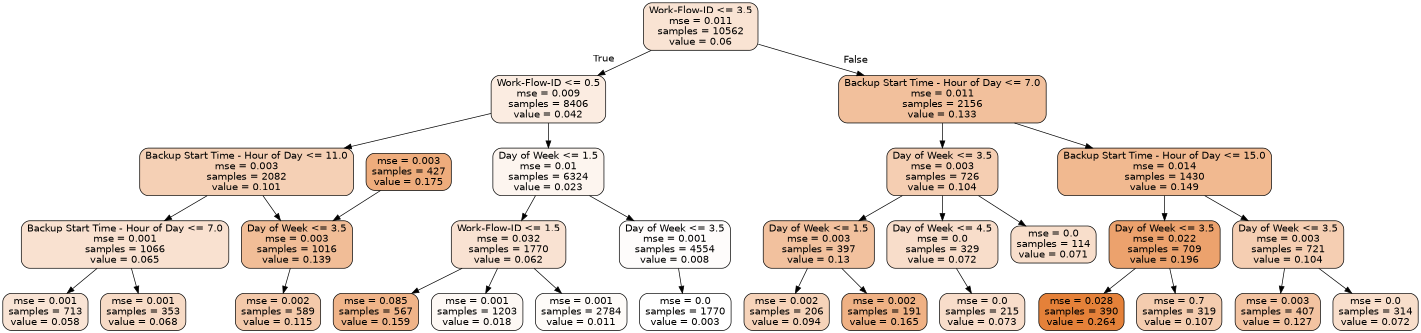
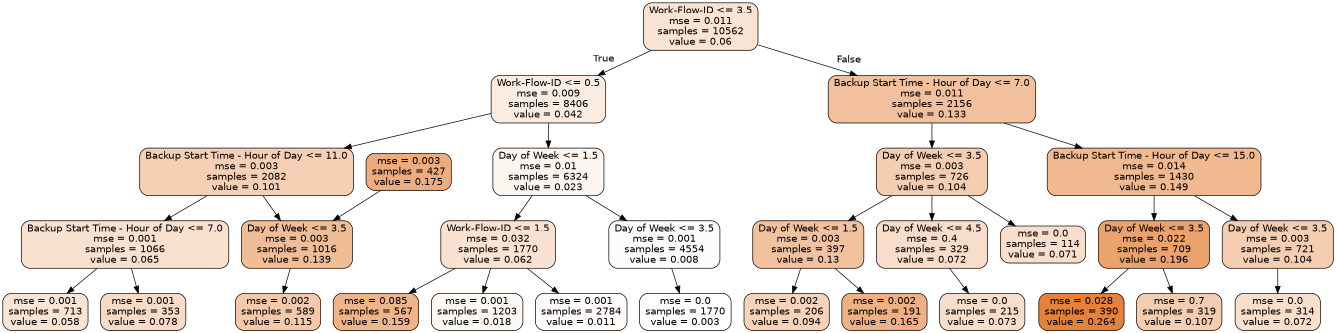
(942, 245) -> (932, 245)
(143, 312) -> (143, 312)
(1278, 312) -> none
